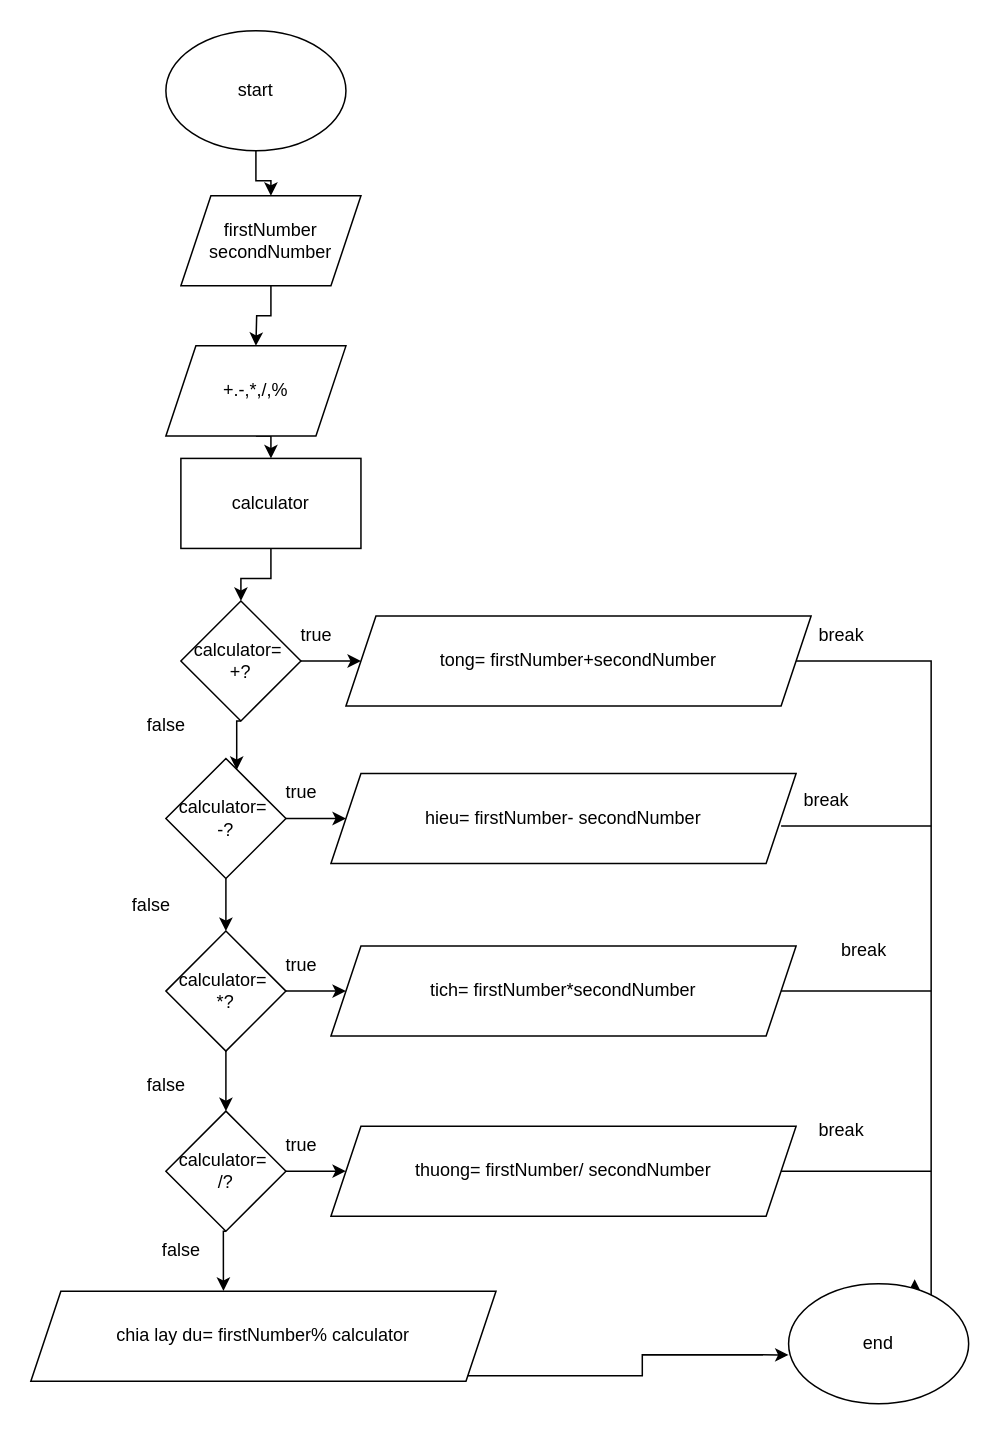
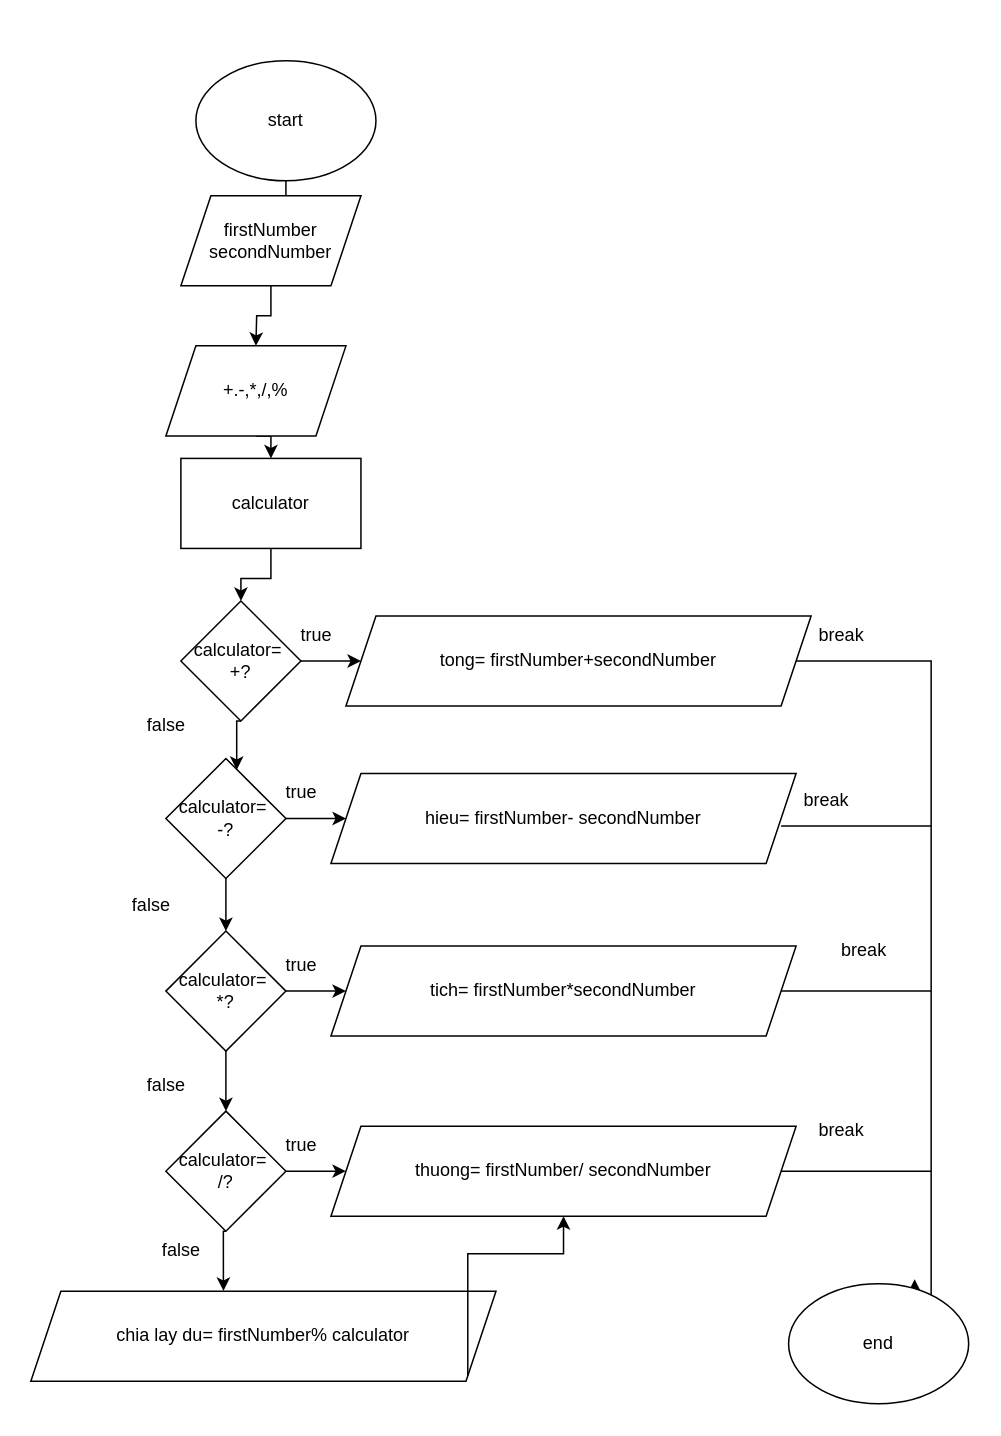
(256, 91) -> (286, 121)
(633, 1375) -> (468, 1253)
